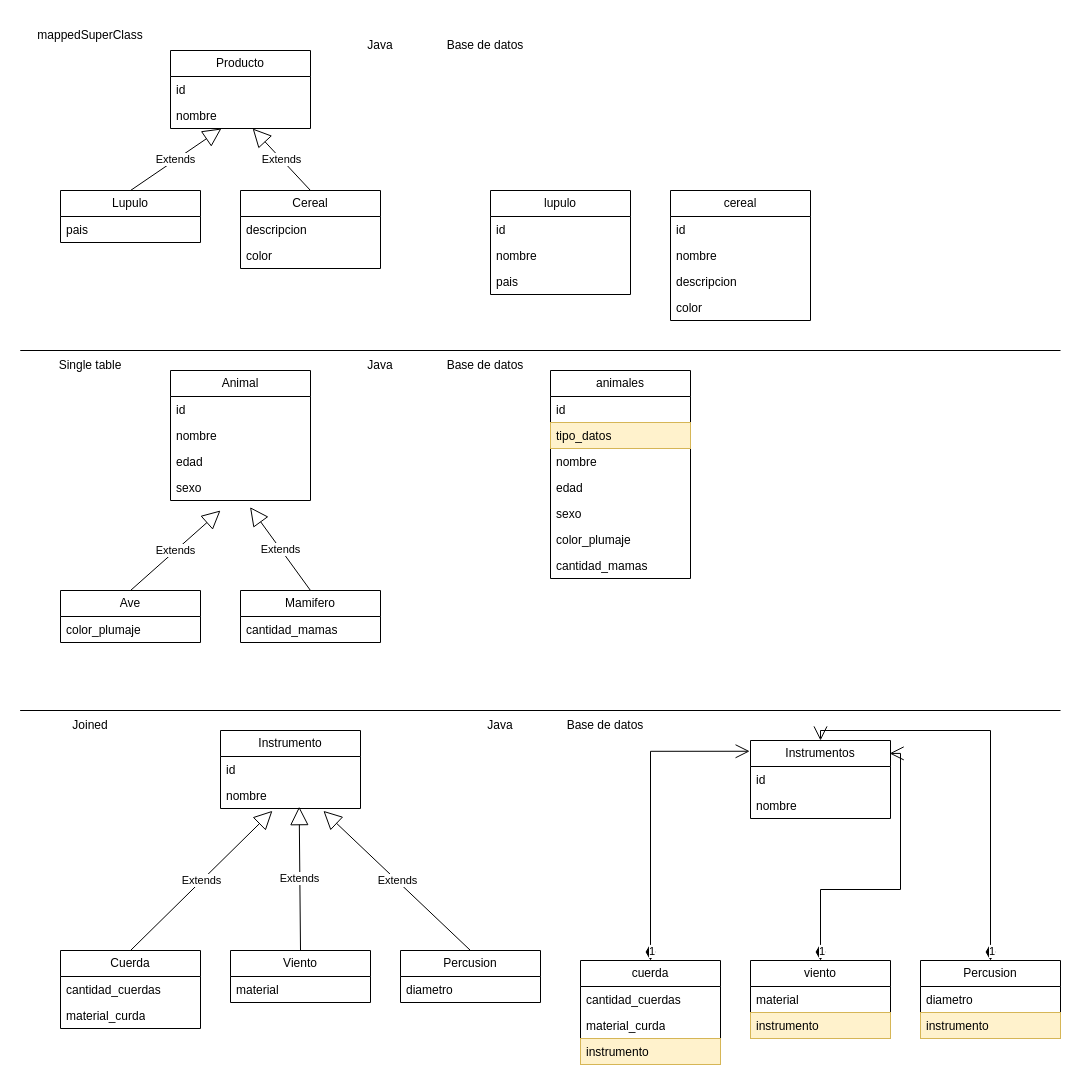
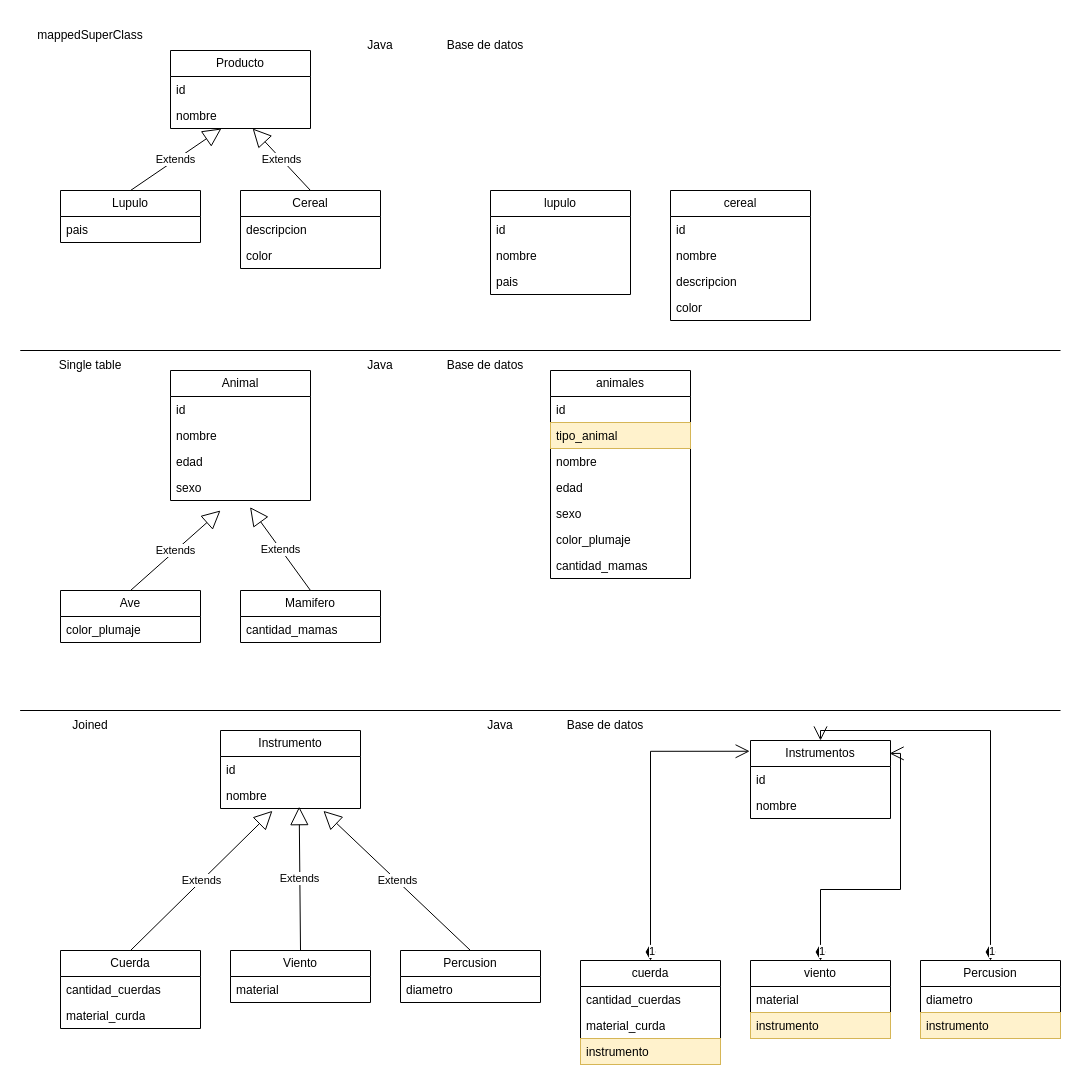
(589, 437) -> (589, 437)
